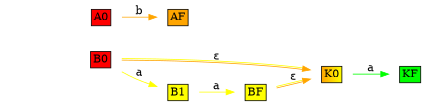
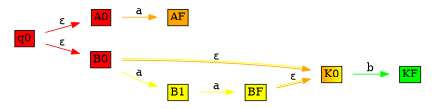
(139, 11) -> (139, 11)
none -> (24, 38)
(371, 68) -> (371, 68)
